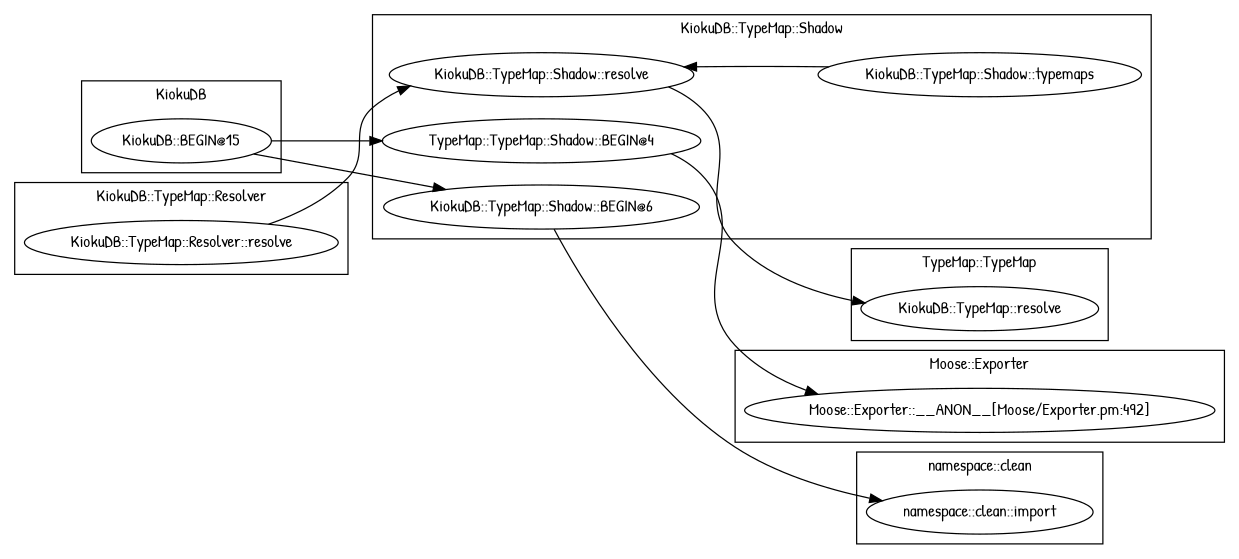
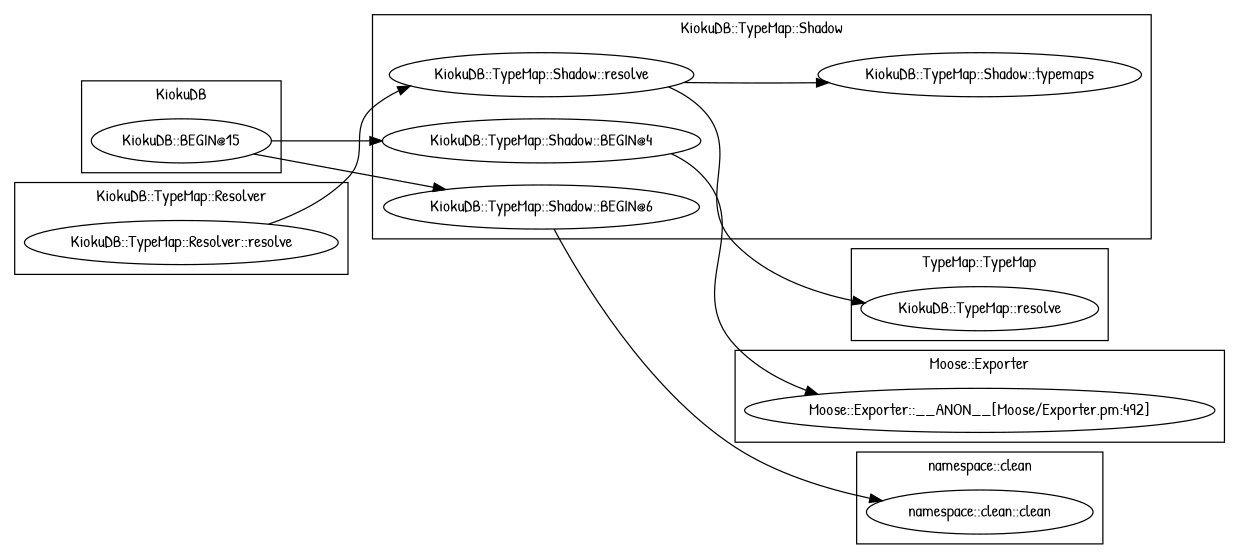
(763, 66) -> (750, 83)
(542, 141) -> (542, 141)
(980, 512) -> (980, 512)
